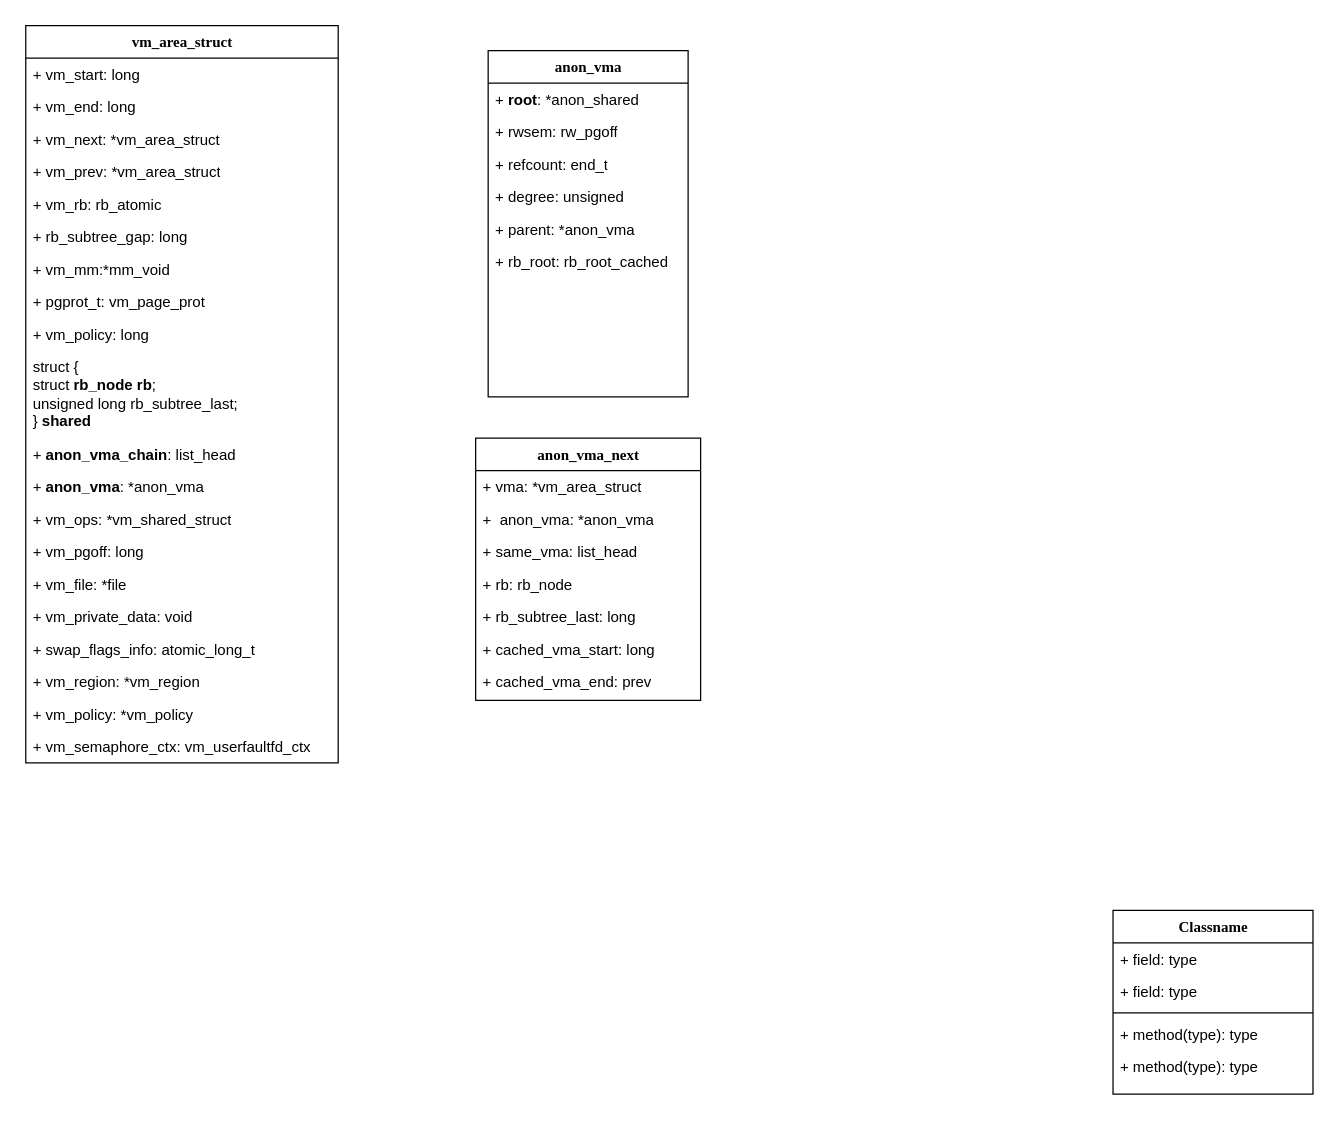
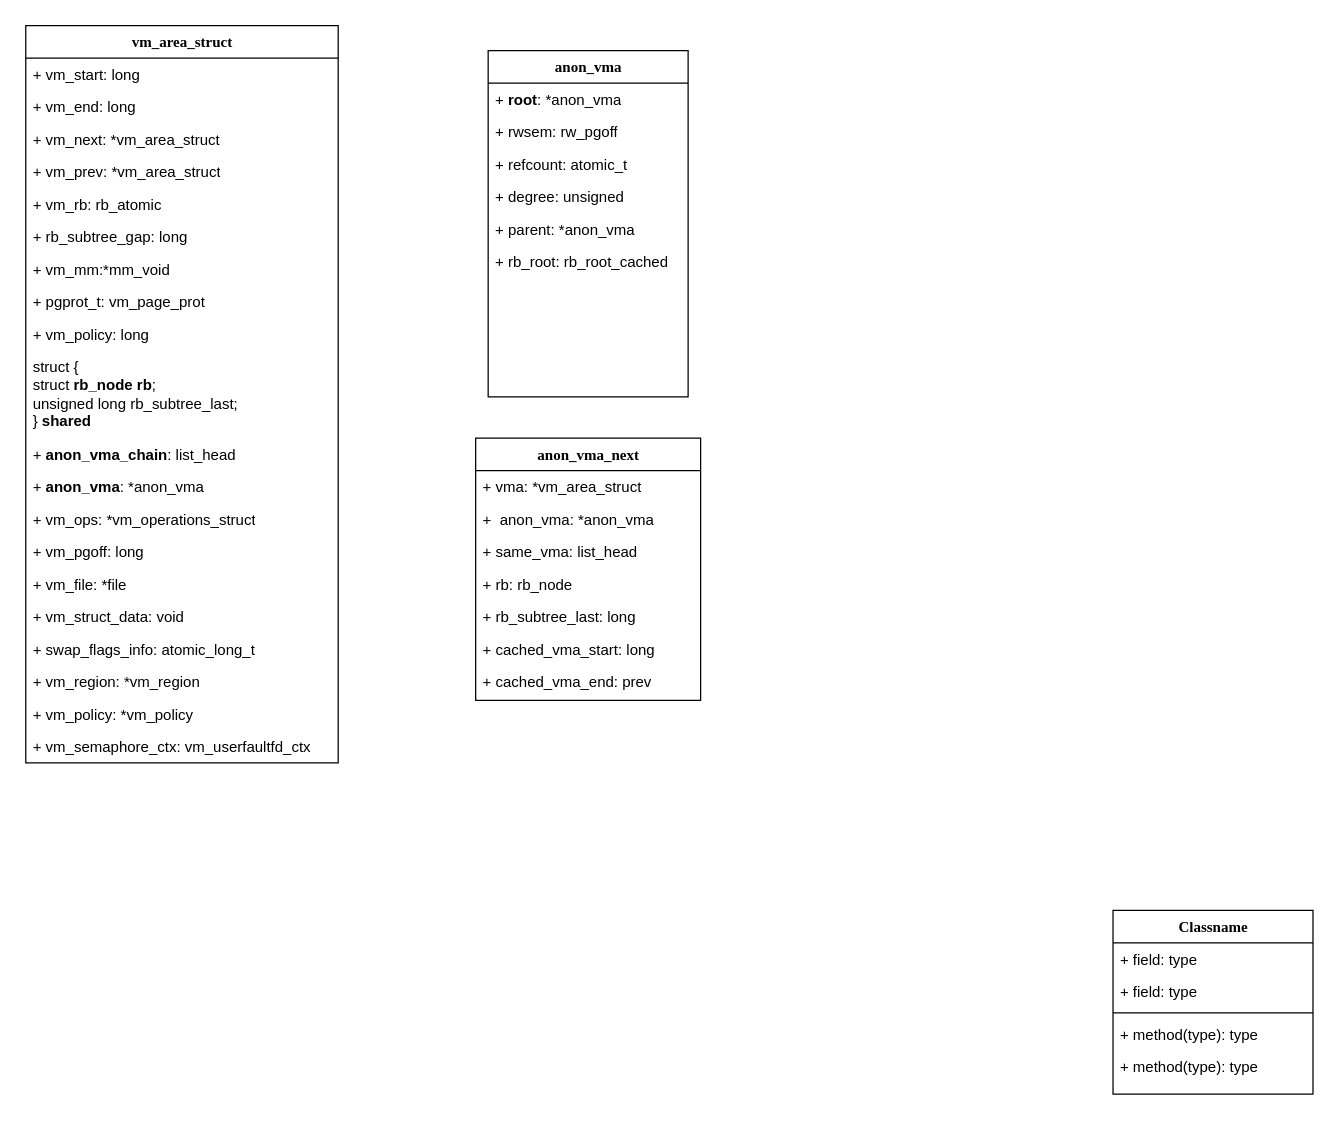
(574, 101) -> (561, 101)
(563, 166) -> (574, 166)
(141, 521) -> (156, 521)
(120, 618) -> (118, 618)
